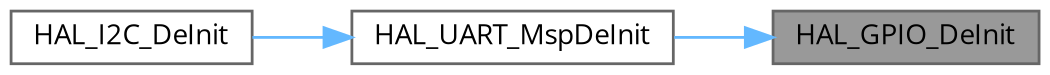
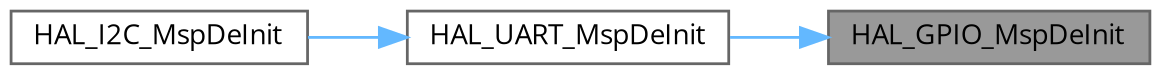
(132, 37) -> (159, 37)
(906, 37) -> (989, 37)
